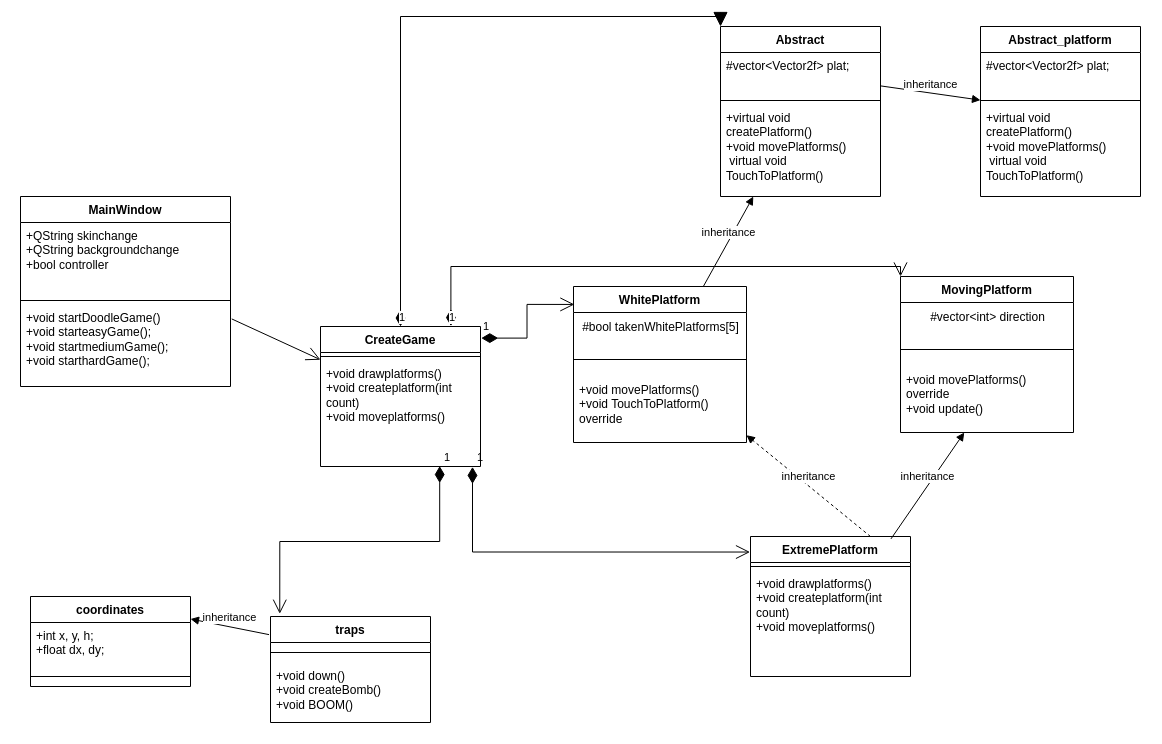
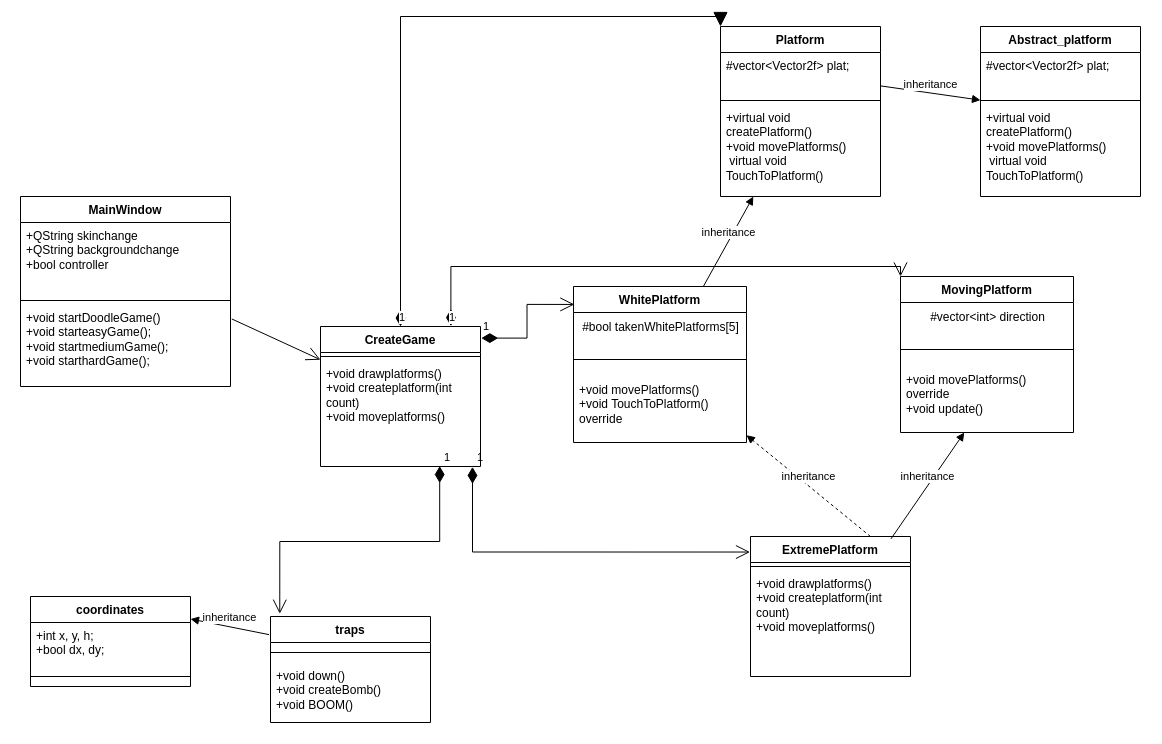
(801, 41) -> (801, 41)
(76, 644) -> (72, 644)
